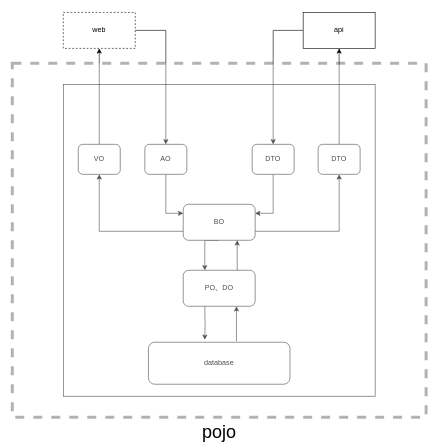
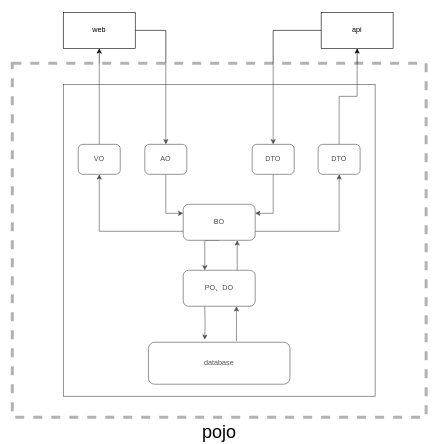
(99, 30) -> (99, 30)
(339, 30) -> (357, 30)
